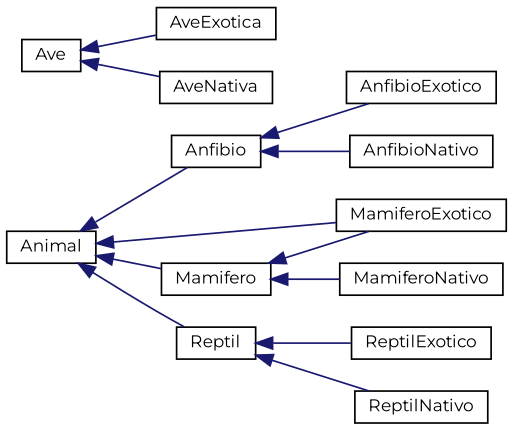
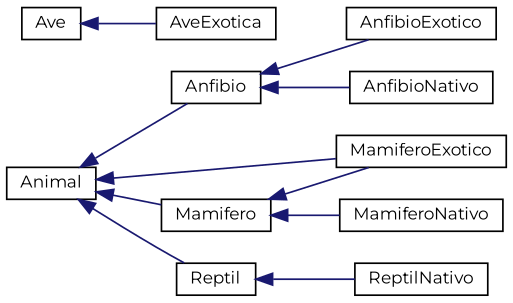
(216, 87) -> none
(421, 343) -> none
